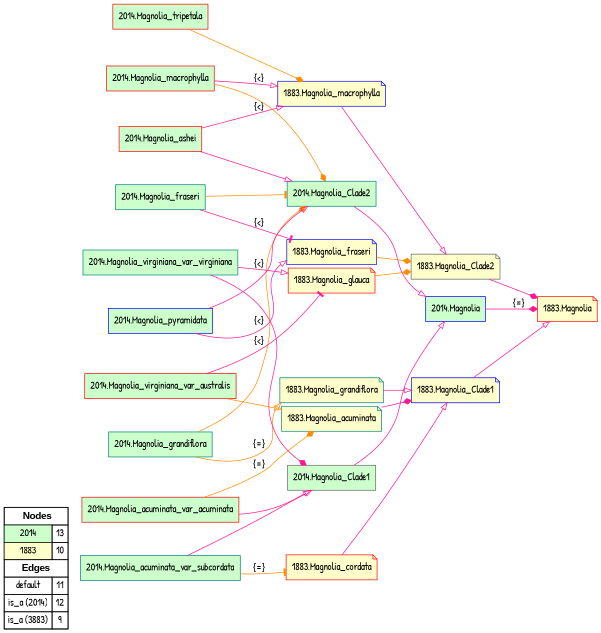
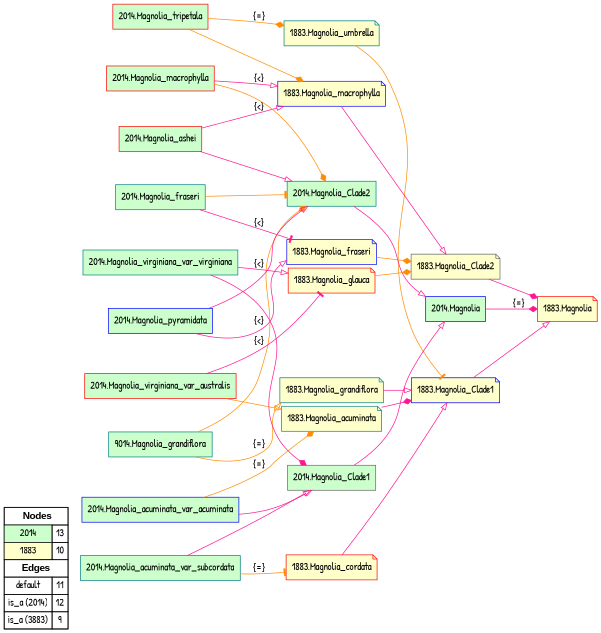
none -> (332, 33)
(160, 444) -> (160, 444)
(160, 510) -> (160, 510)
